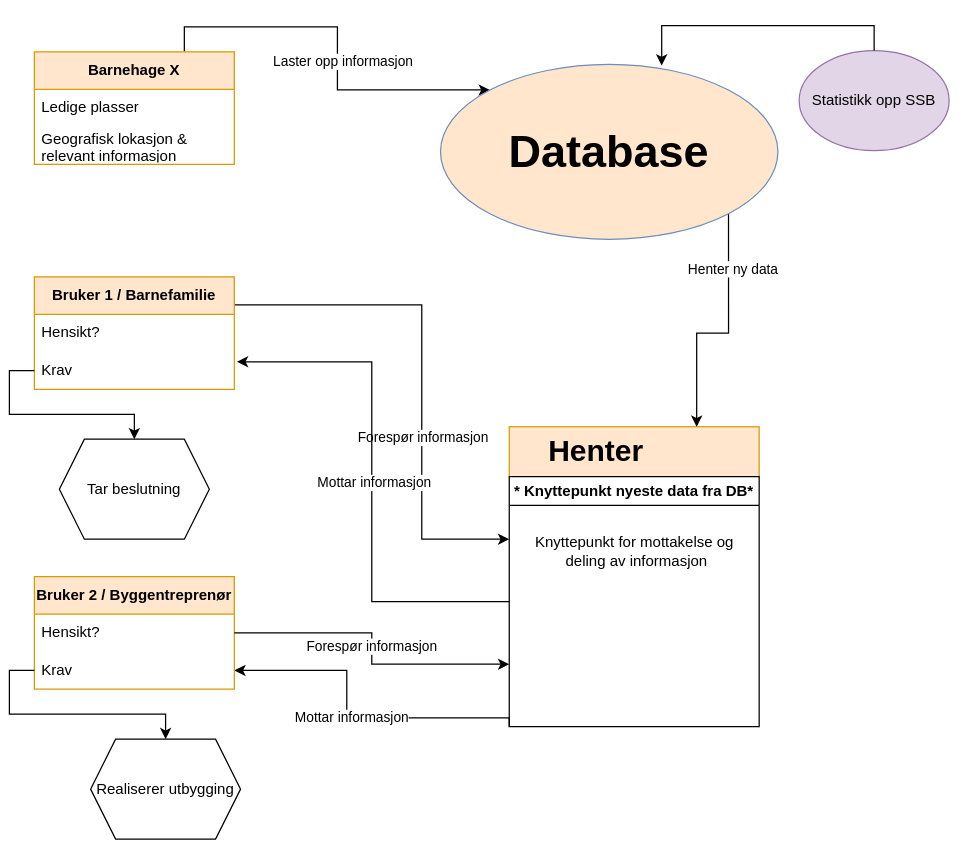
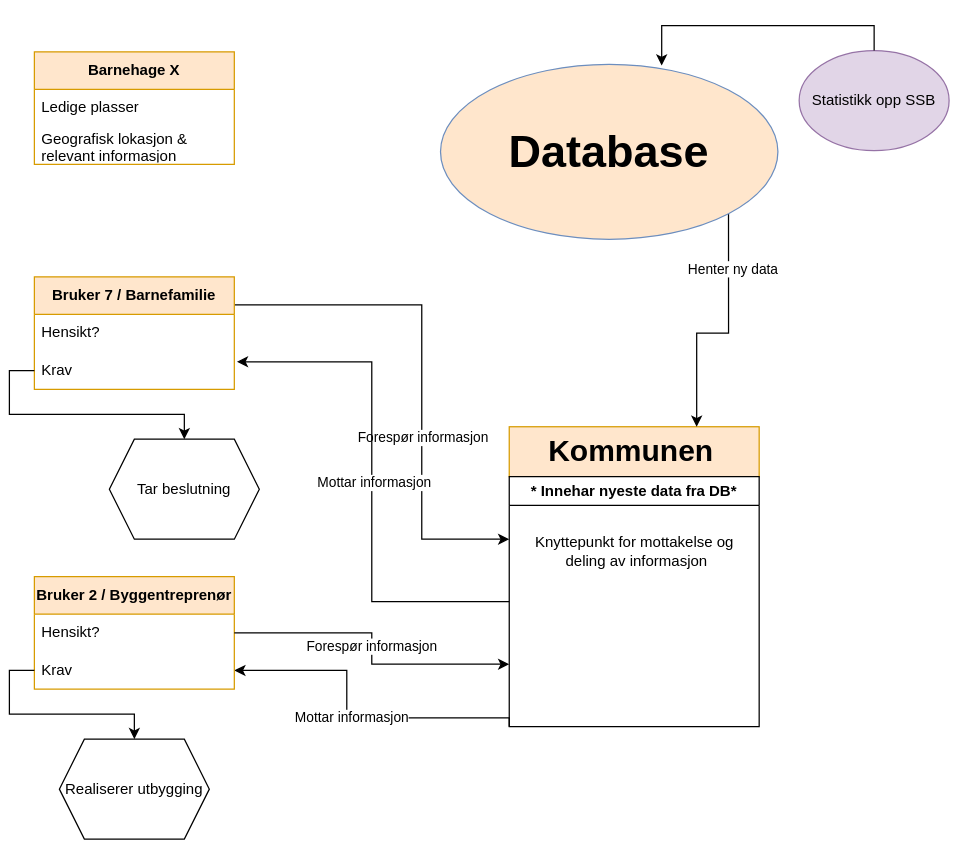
(338, 41) -> none
(134, 296) -> (134, 296)
(541, 423) -> (549, 423)
(134, 489) -> (184, 489)
(634, 492) -> (634, 492)
(166, 789) -> (134, 789)
